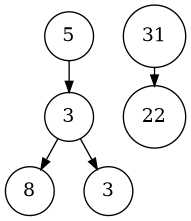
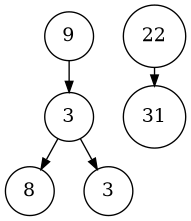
(69, 36) -> (69, 36)
(155, 71) -> (155, 71)
